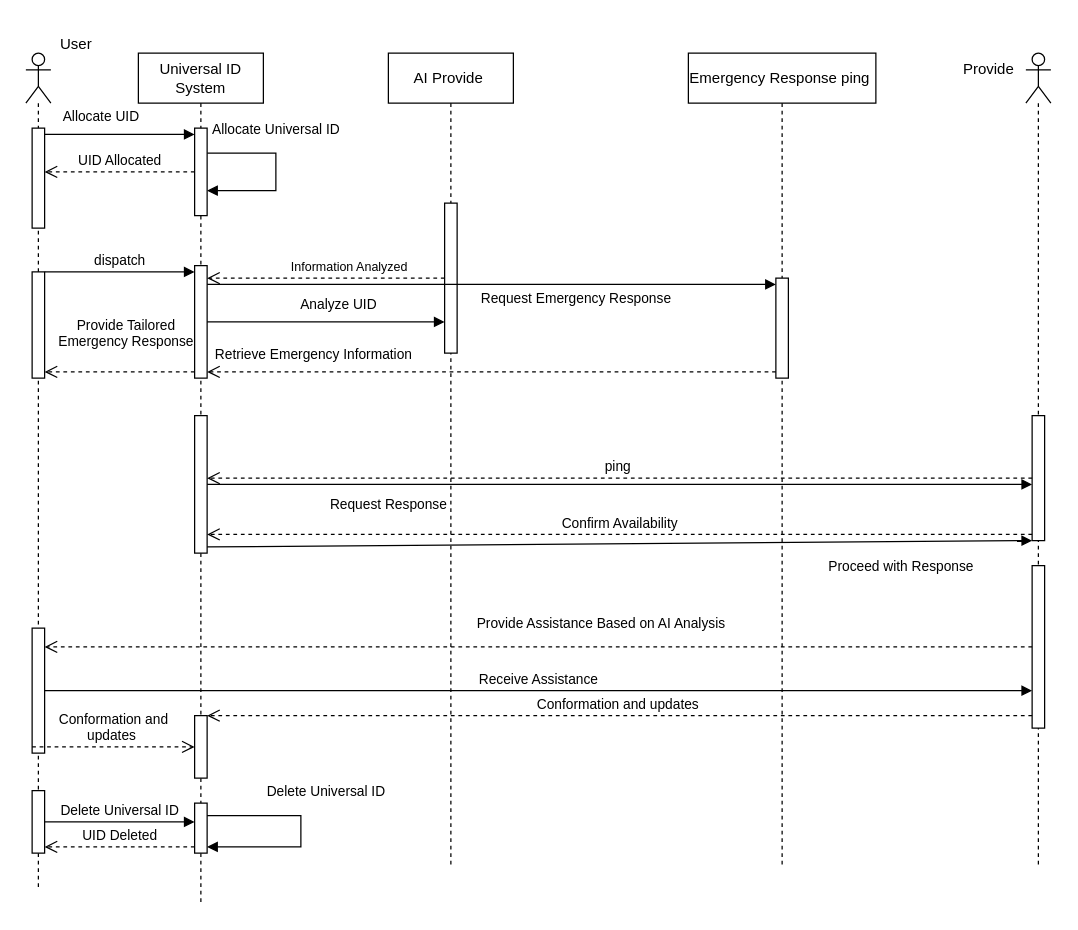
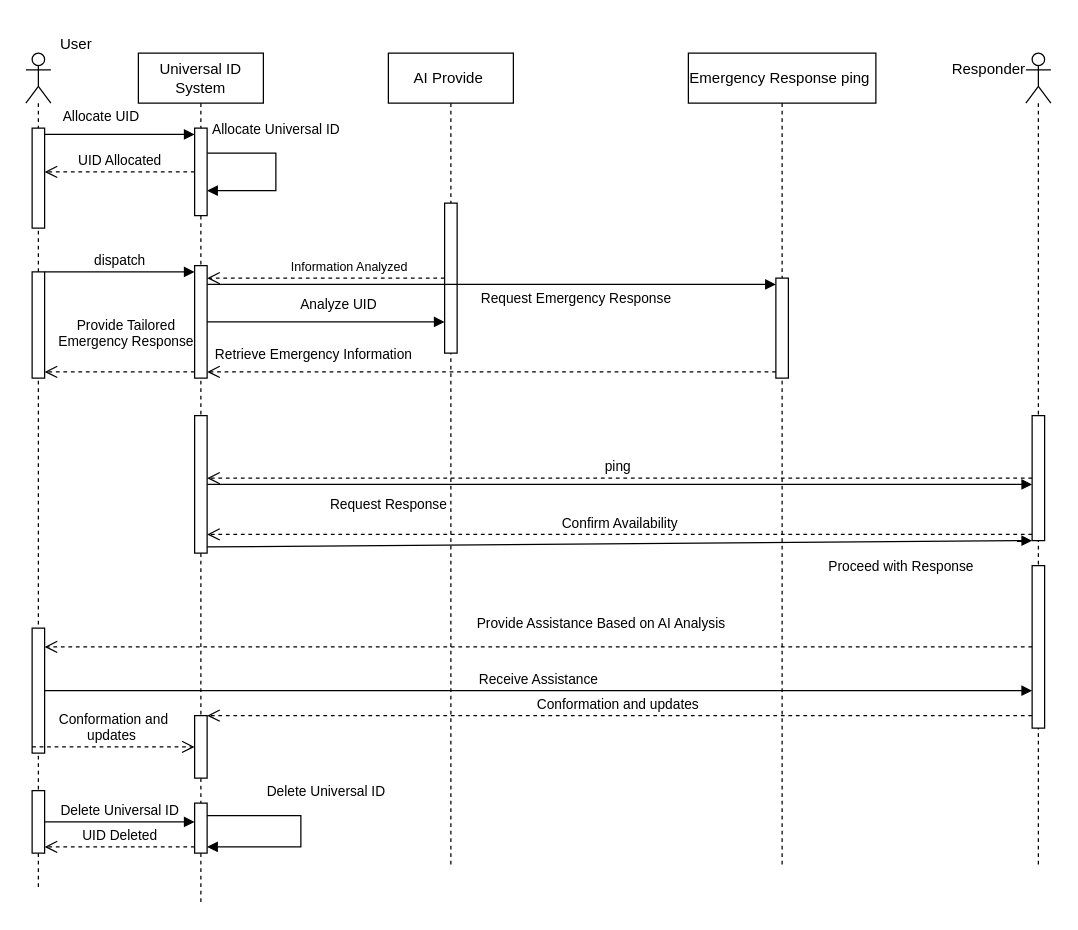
(989, 69) -> (989, 69)
